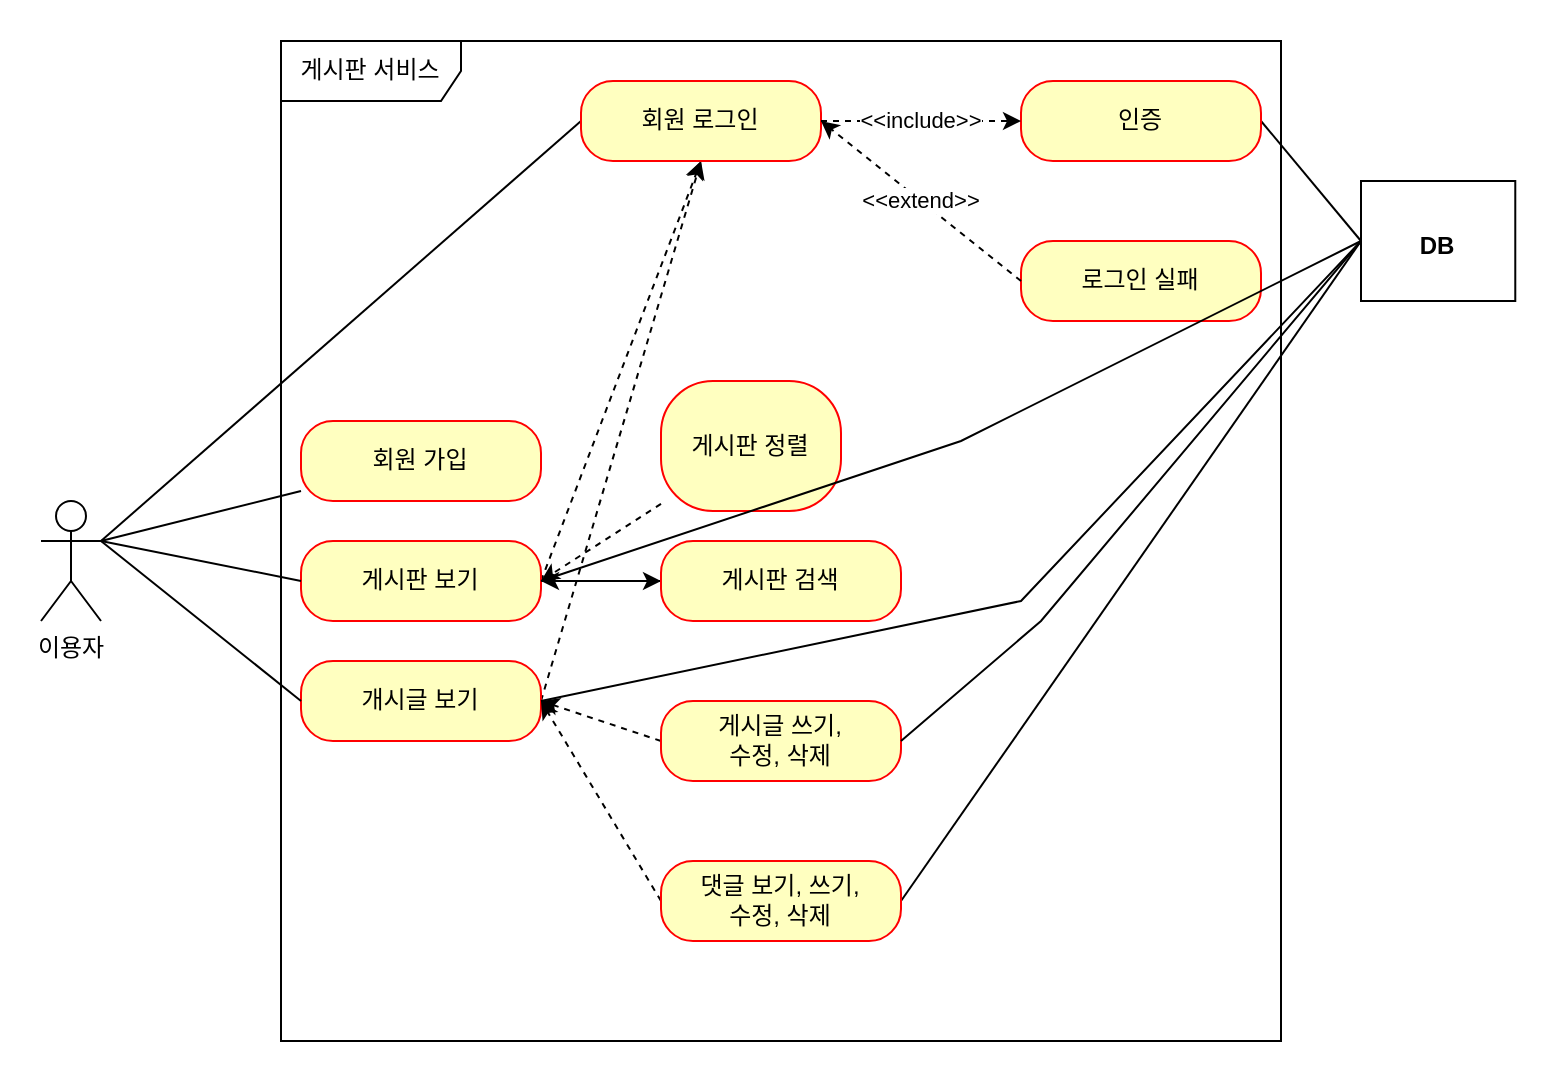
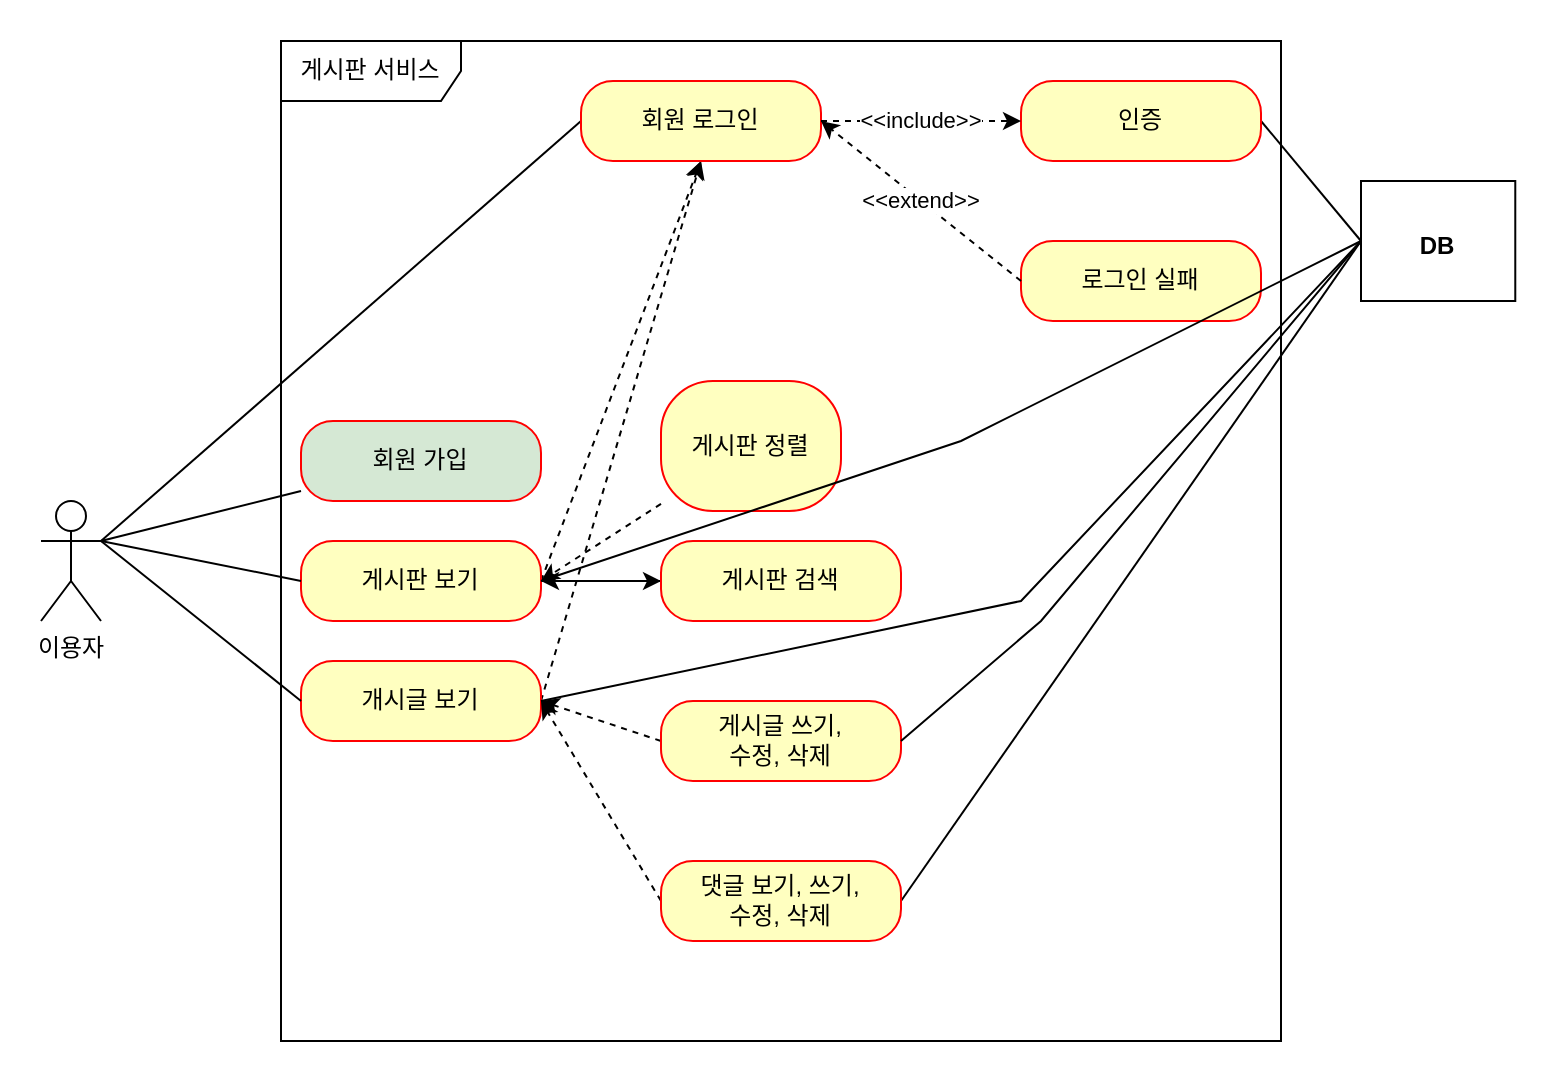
(421, 461) -> (421, 461)
